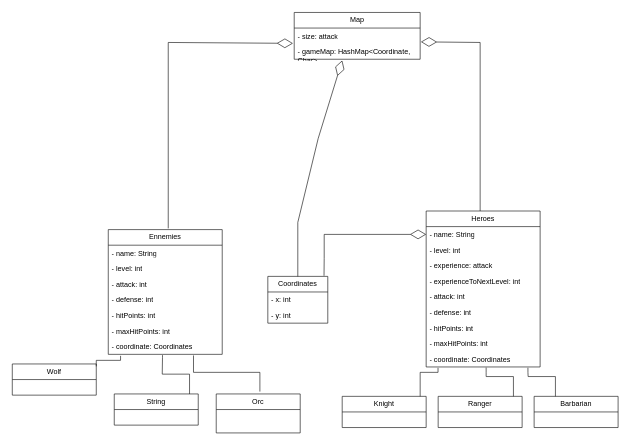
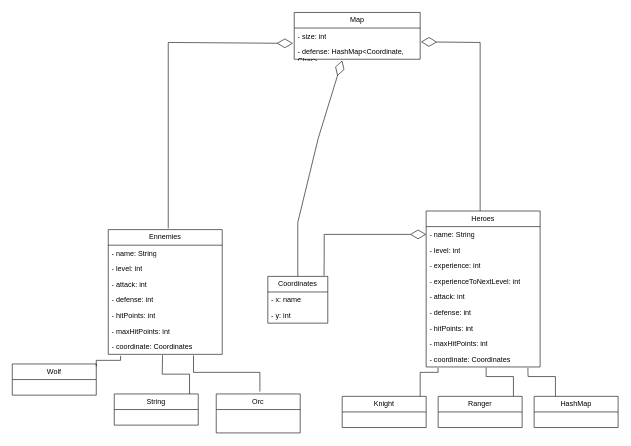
(322, 36) -> (315, 36)
(358, 56) -> (358, 56)
(466, 266) -> (459, 266)
(284, 300) -> (287, 300)
(576, 404) -> (576, 404)
